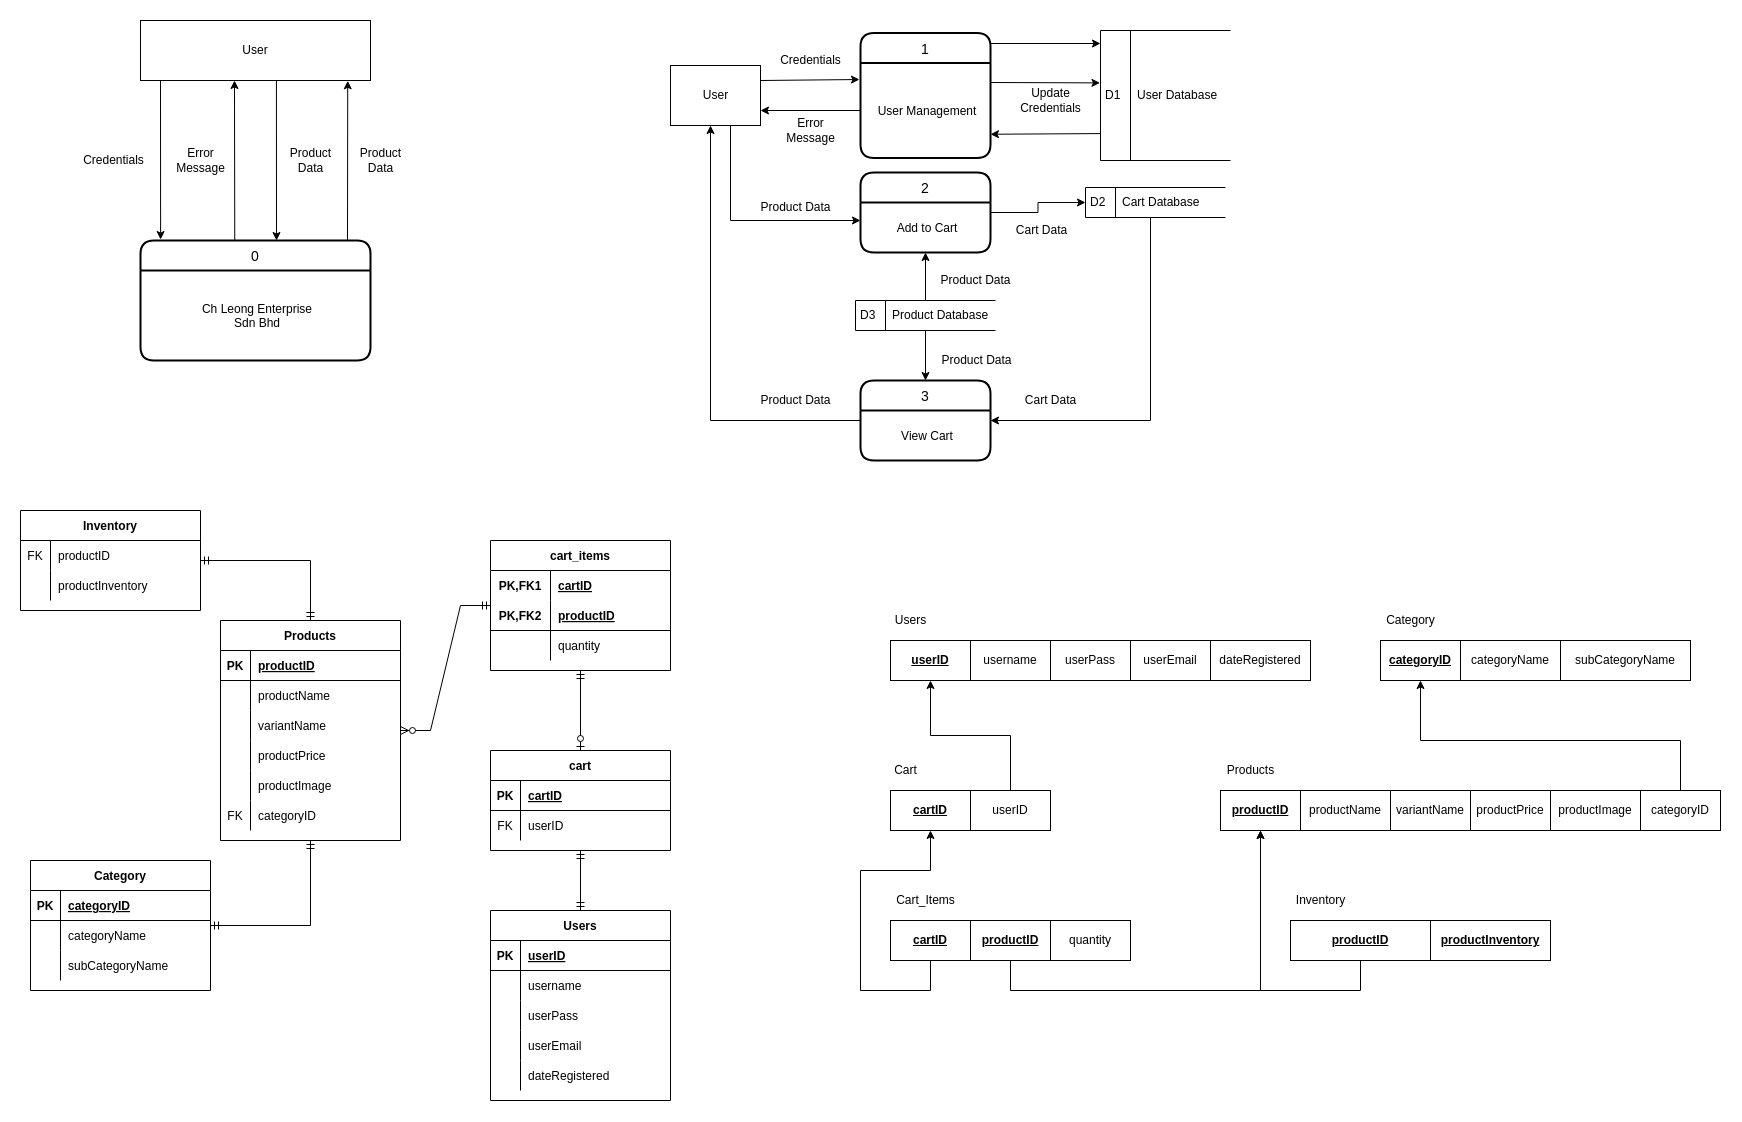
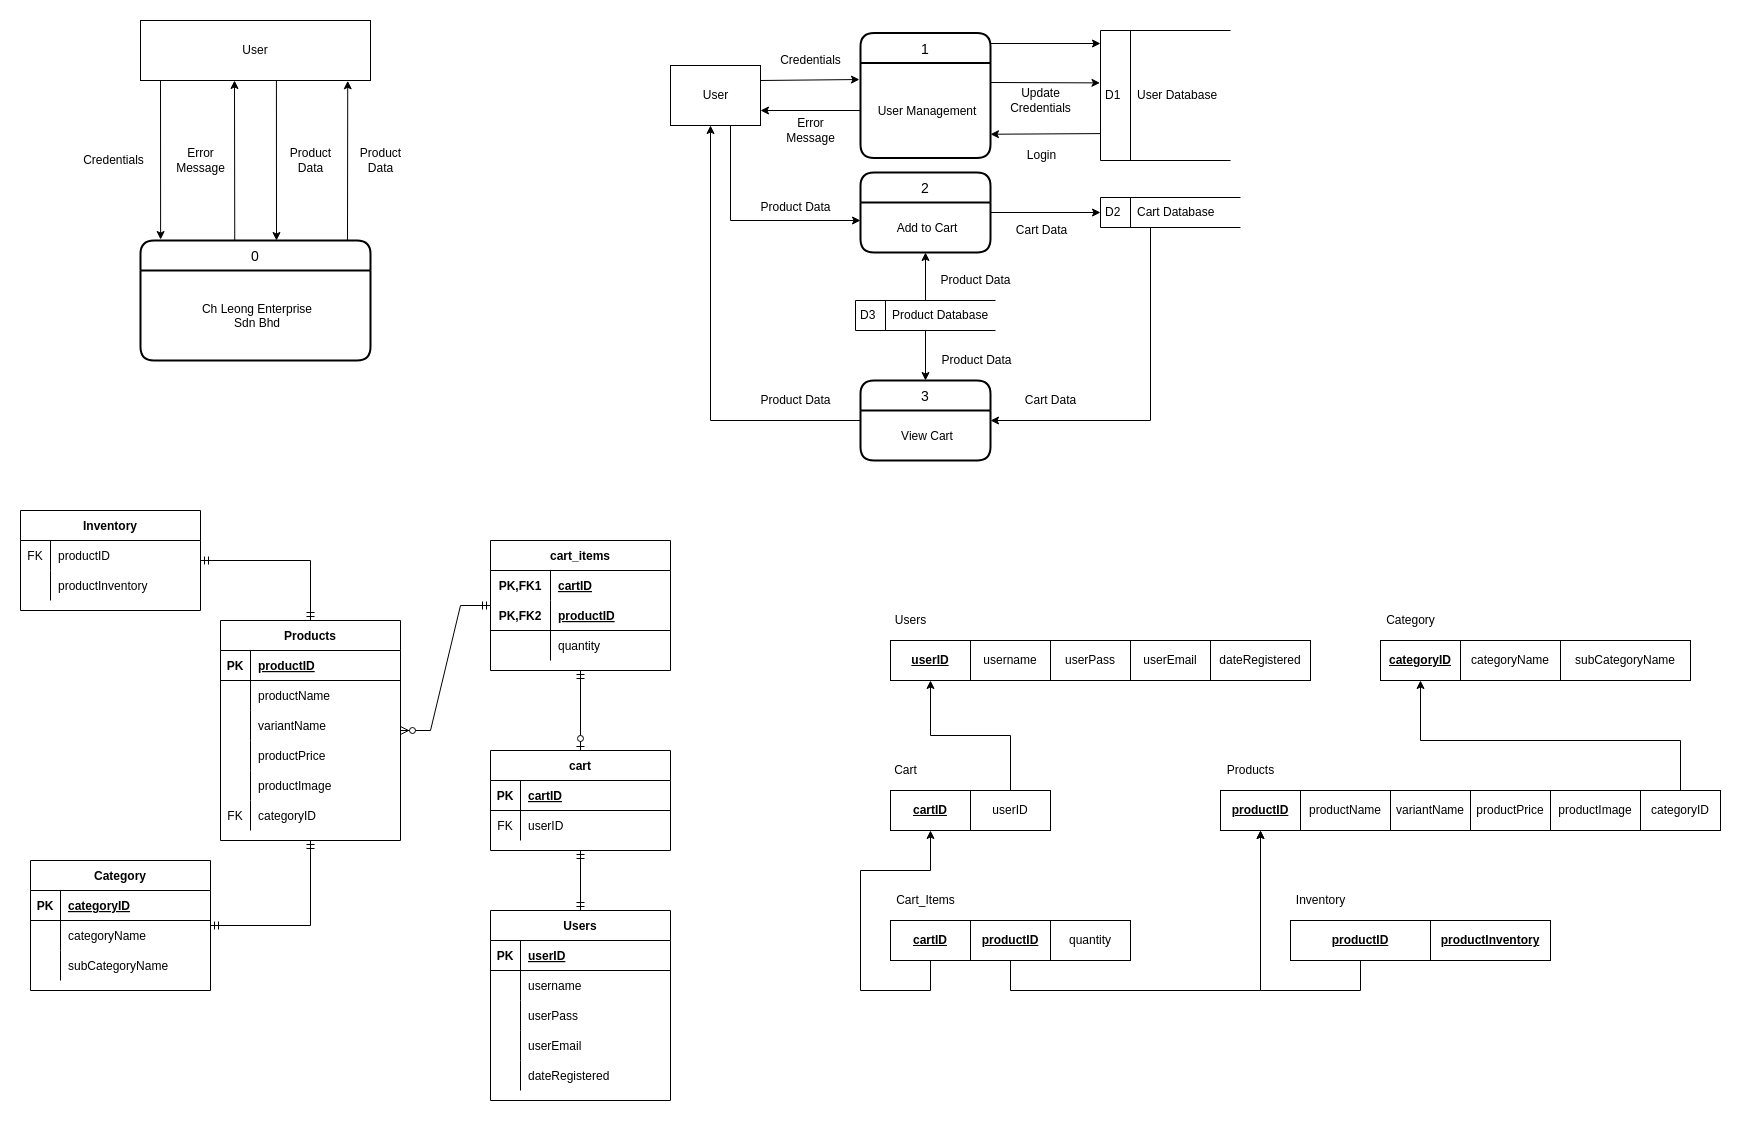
(1051, 101) -> (1041, 101)
none -> (1042, 156)
(1156, 203) -> (1171, 213)
